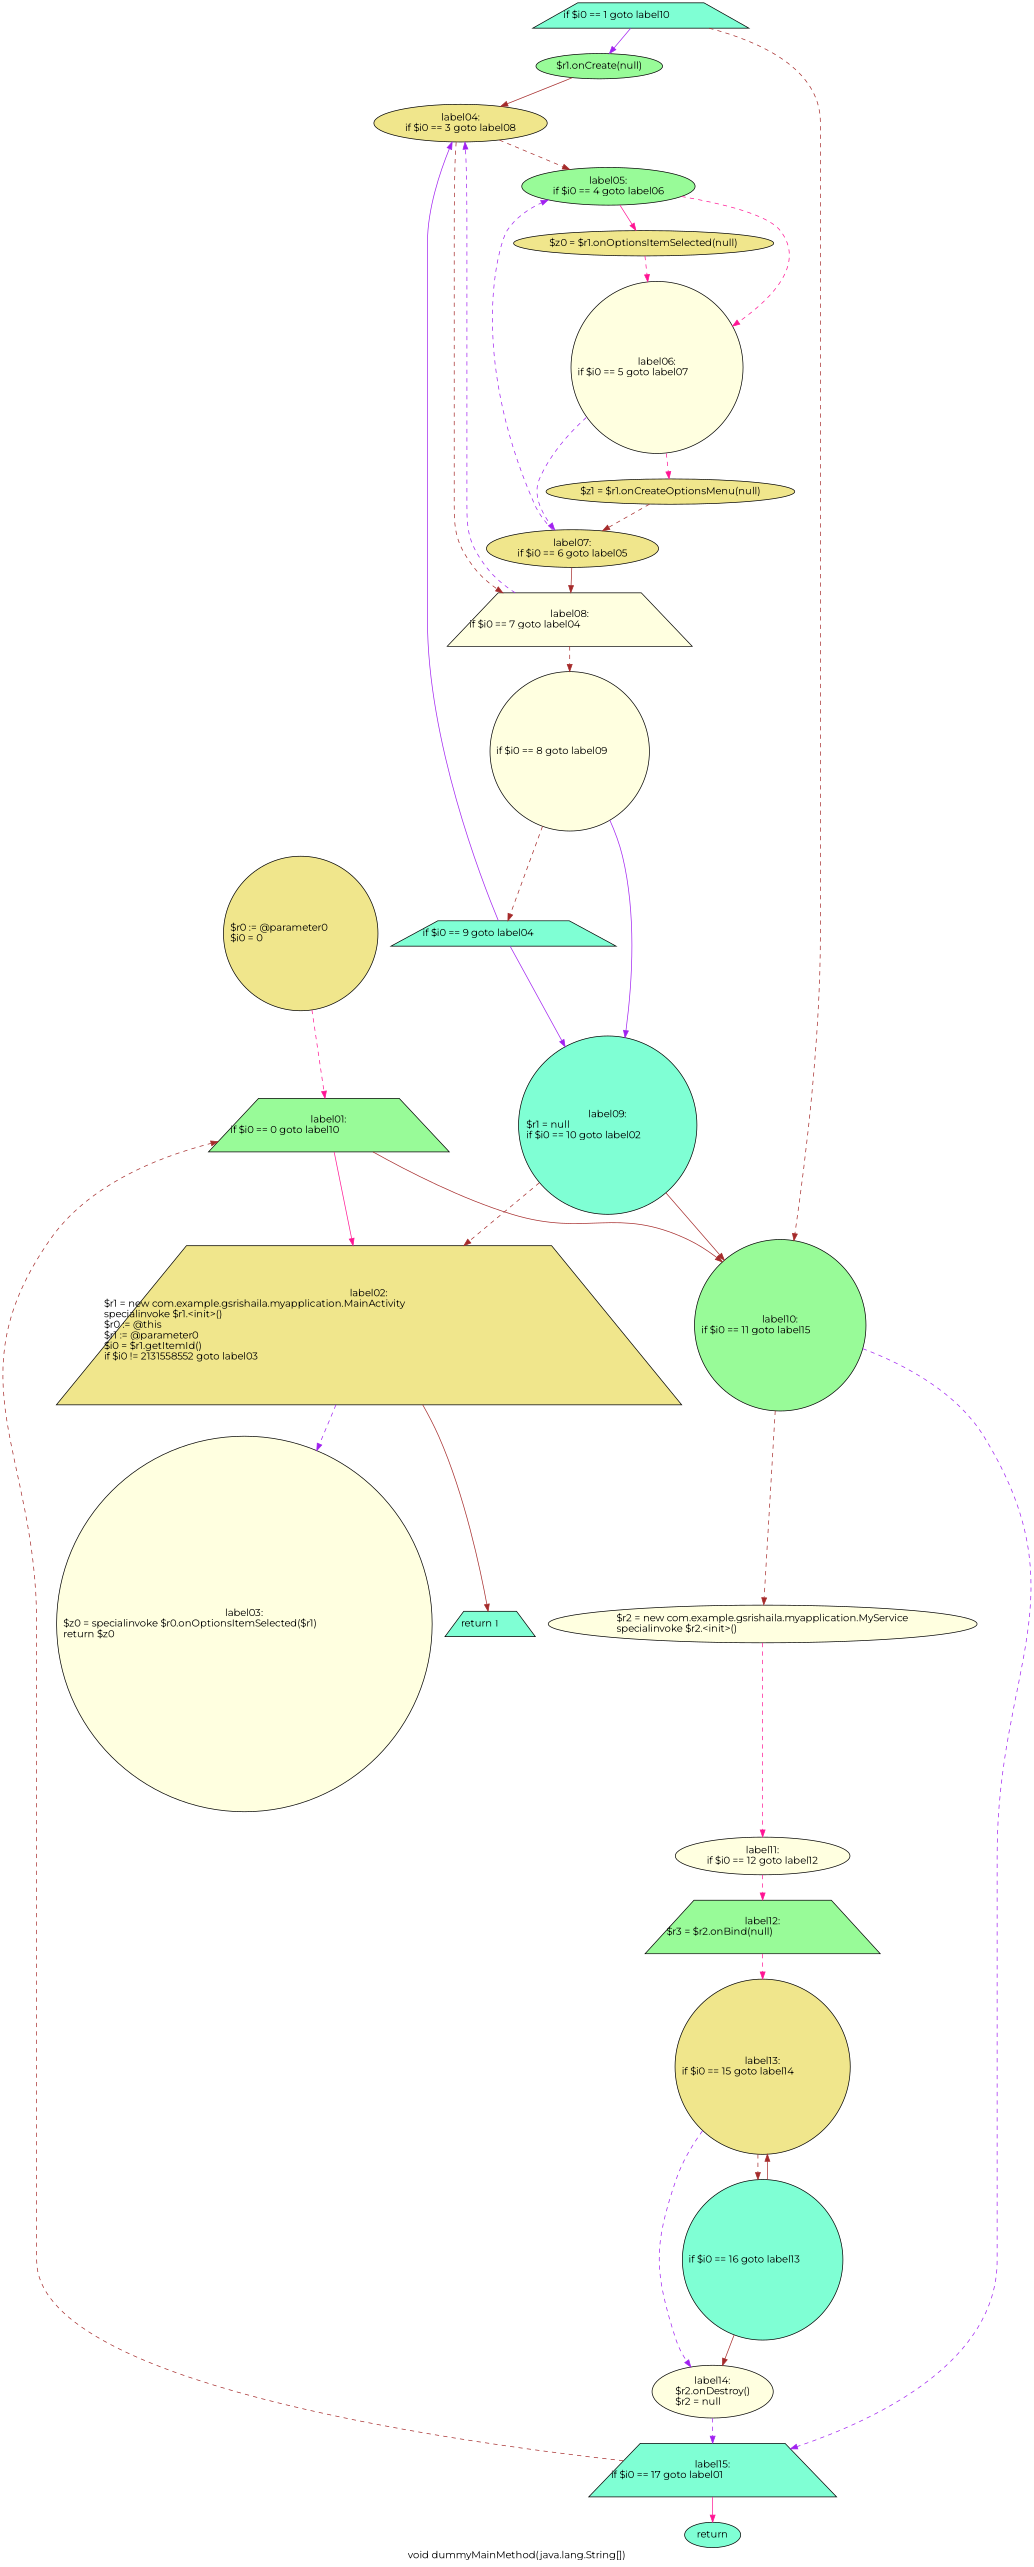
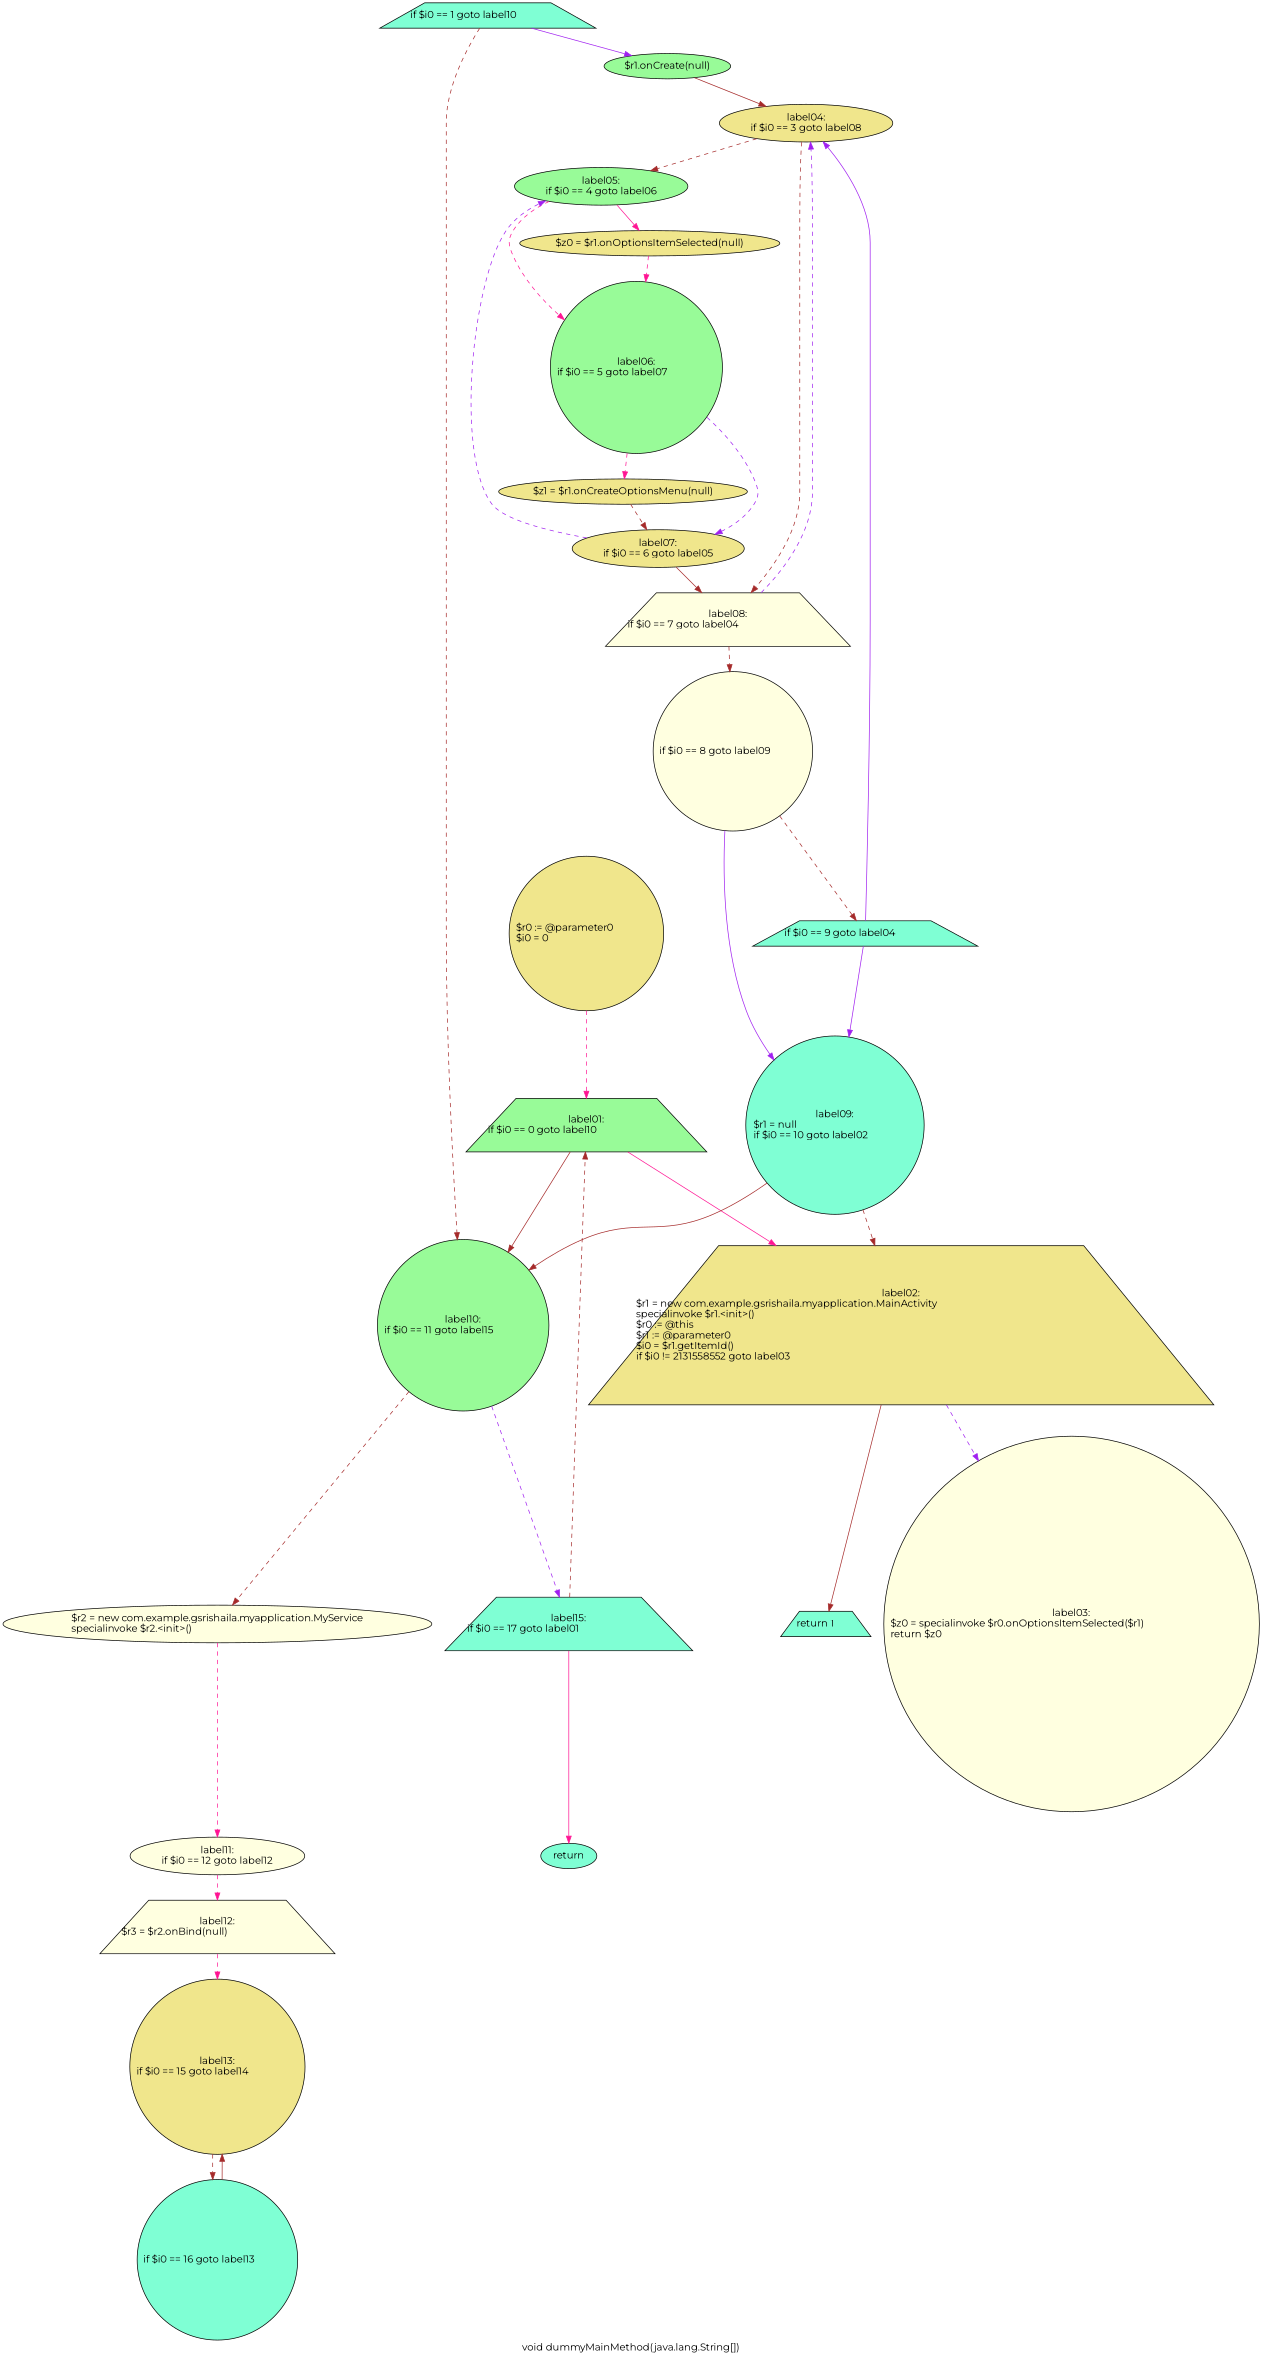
(657, 367) -> (636, 367)
(763, 1927) -> (217, 1927)
(713, 2392) -> none
